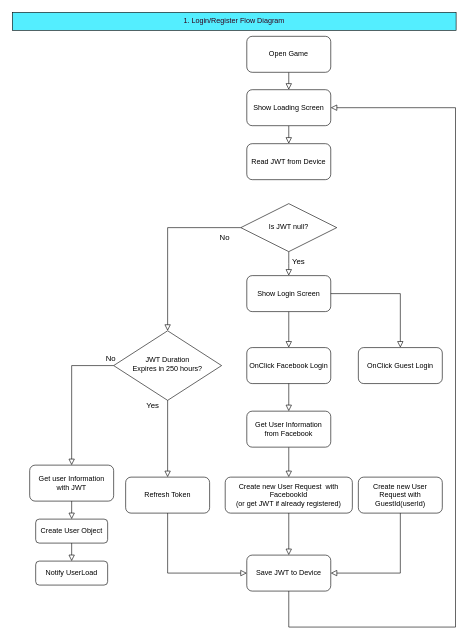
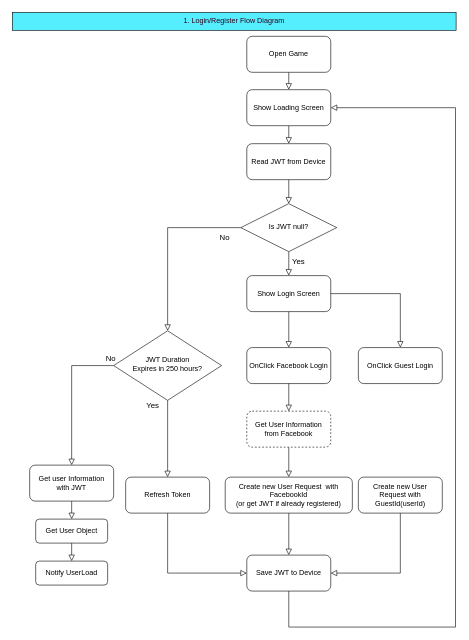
none -> (289, 188)
(289, 429) -> (289, 429)
(72, 531) -> (72, 531)
